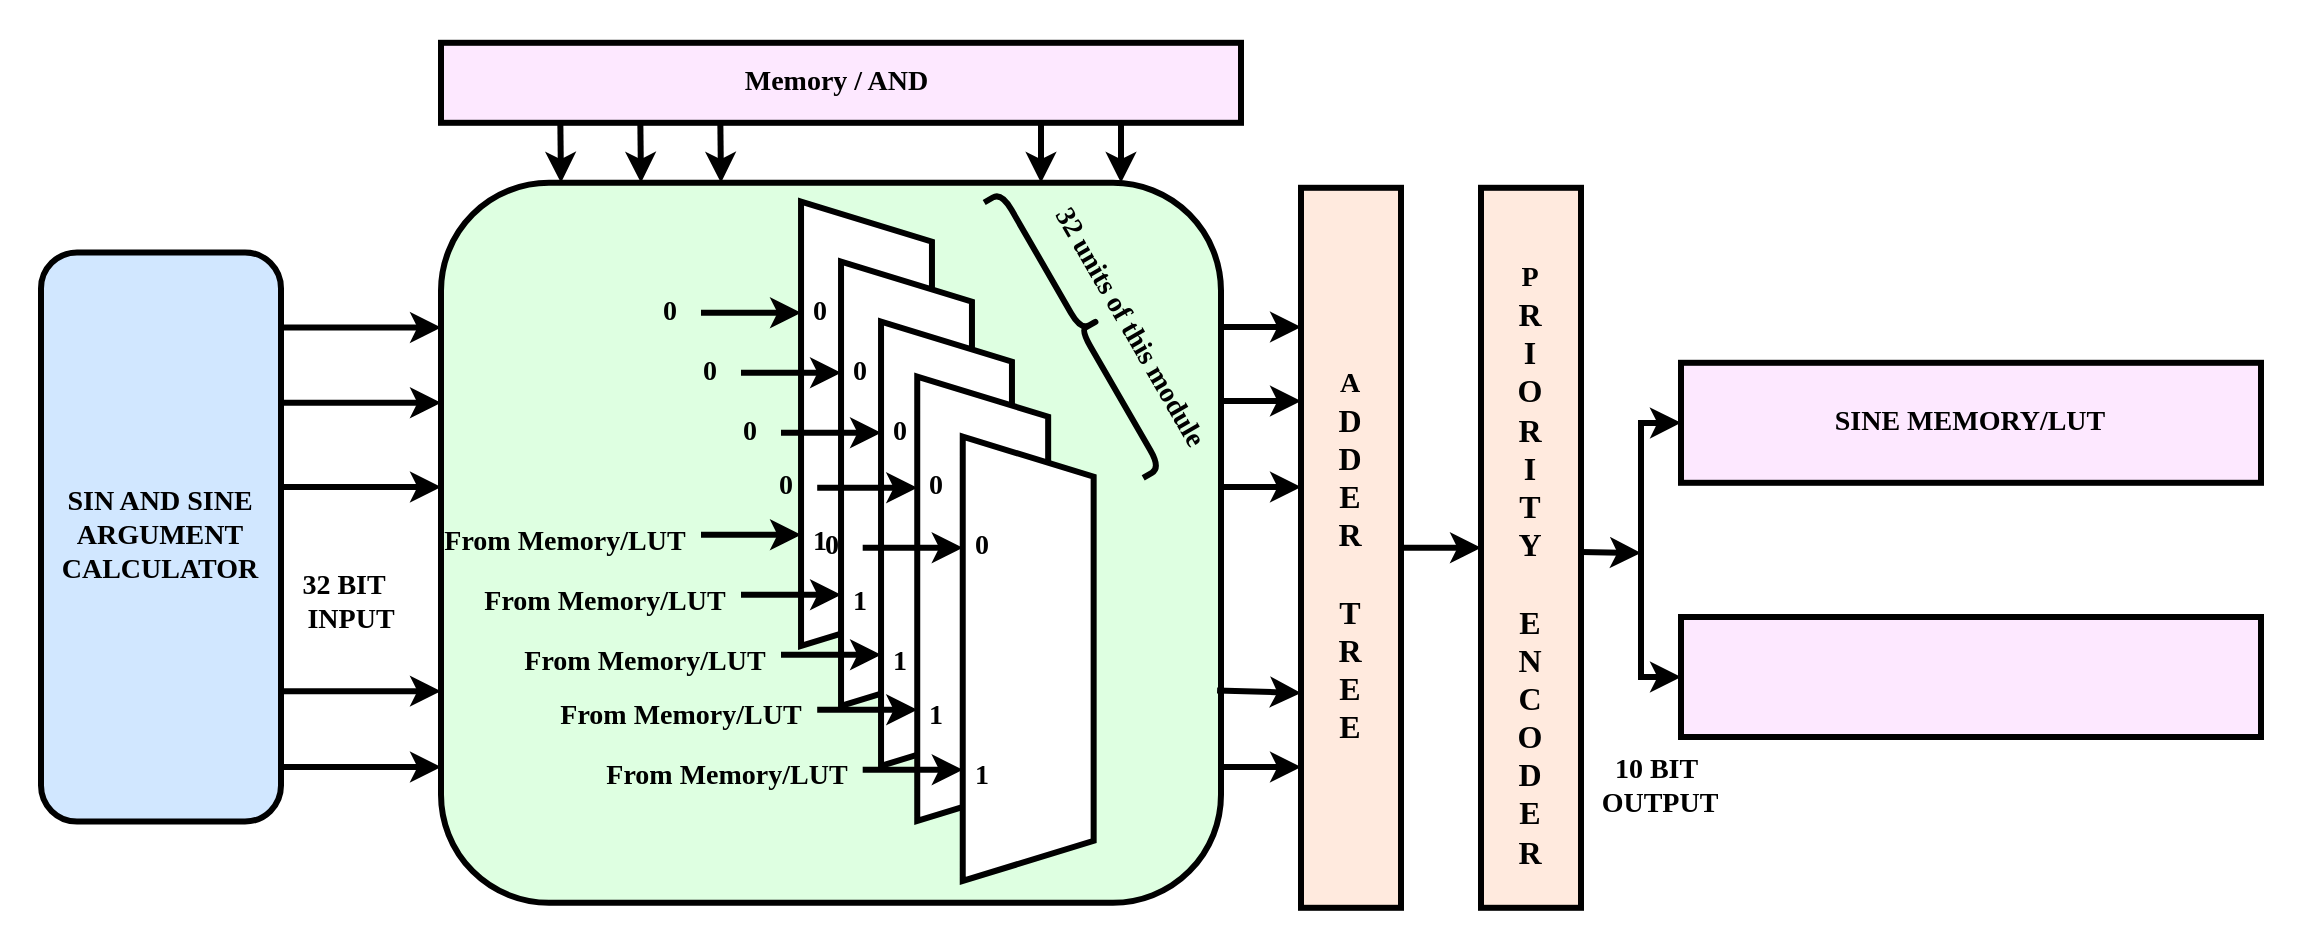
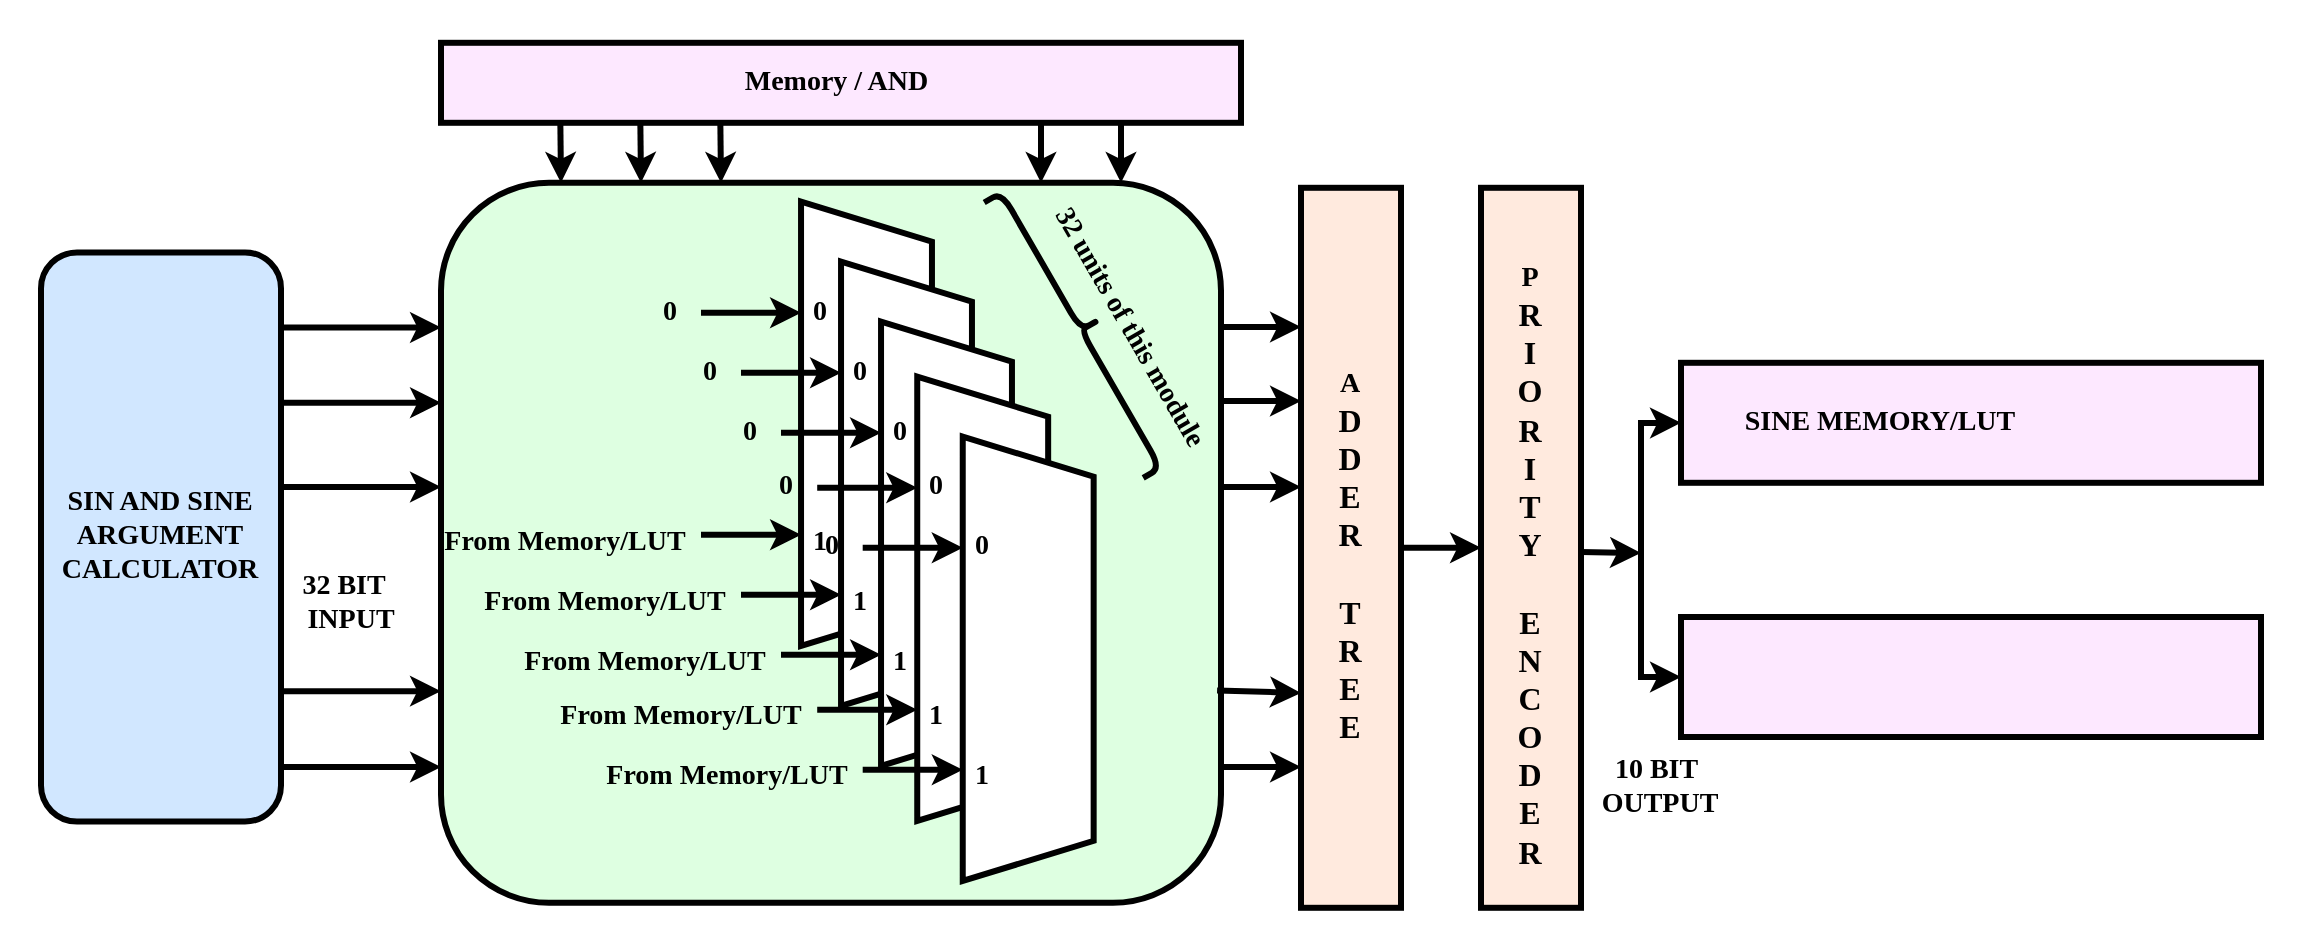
(1971, 424) -> (1881, 424)
